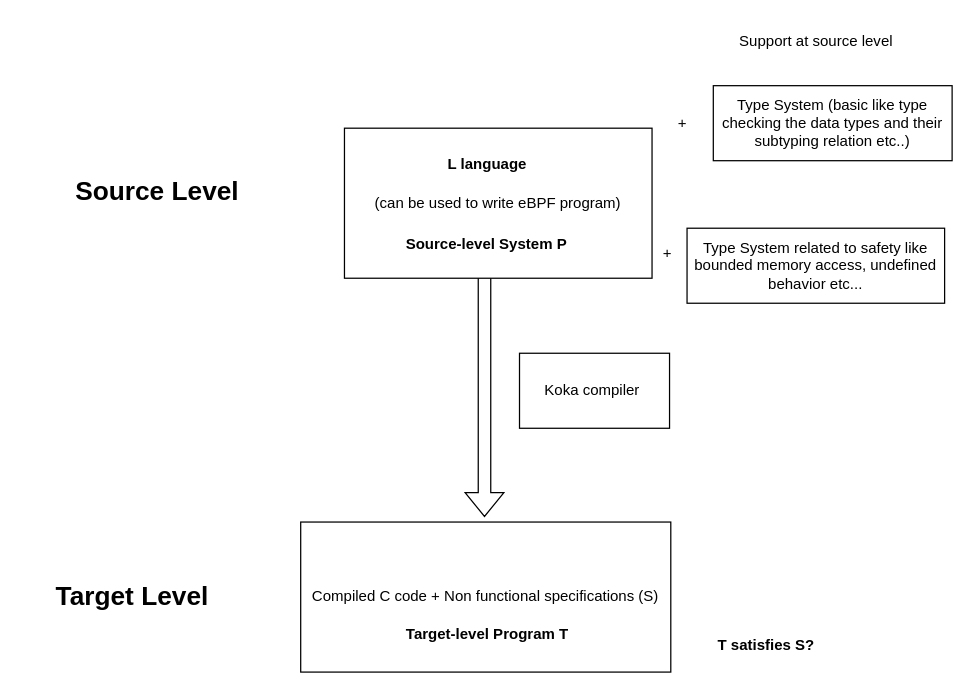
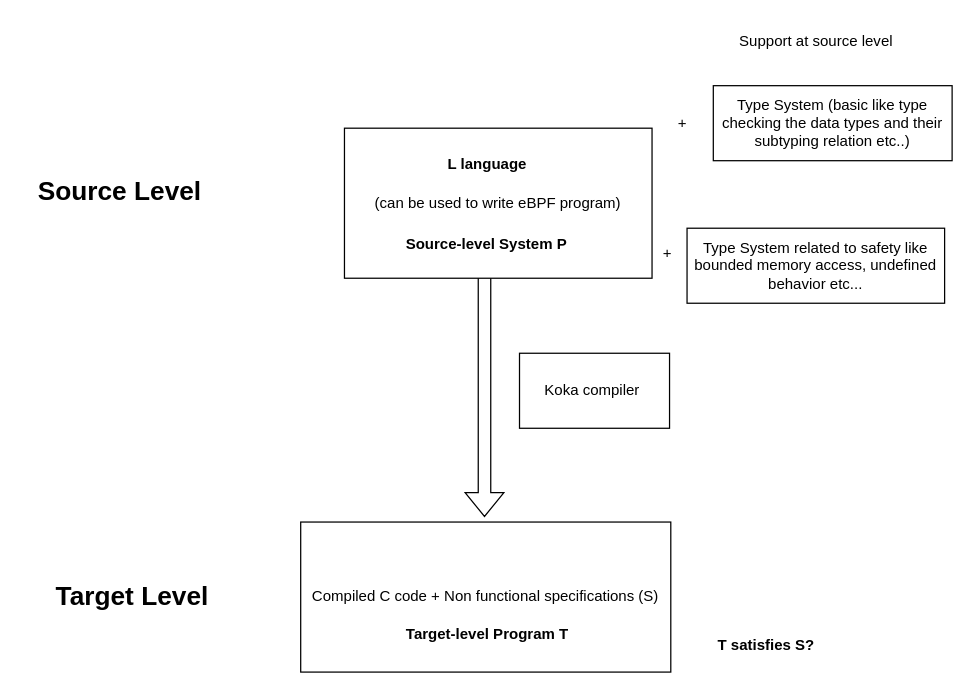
(156, 191) -> (119, 191)
